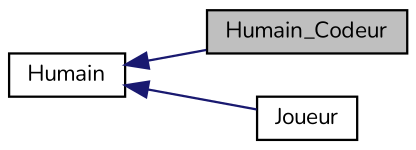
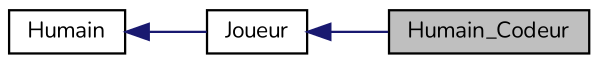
(177, 55) -> (359, 32)
